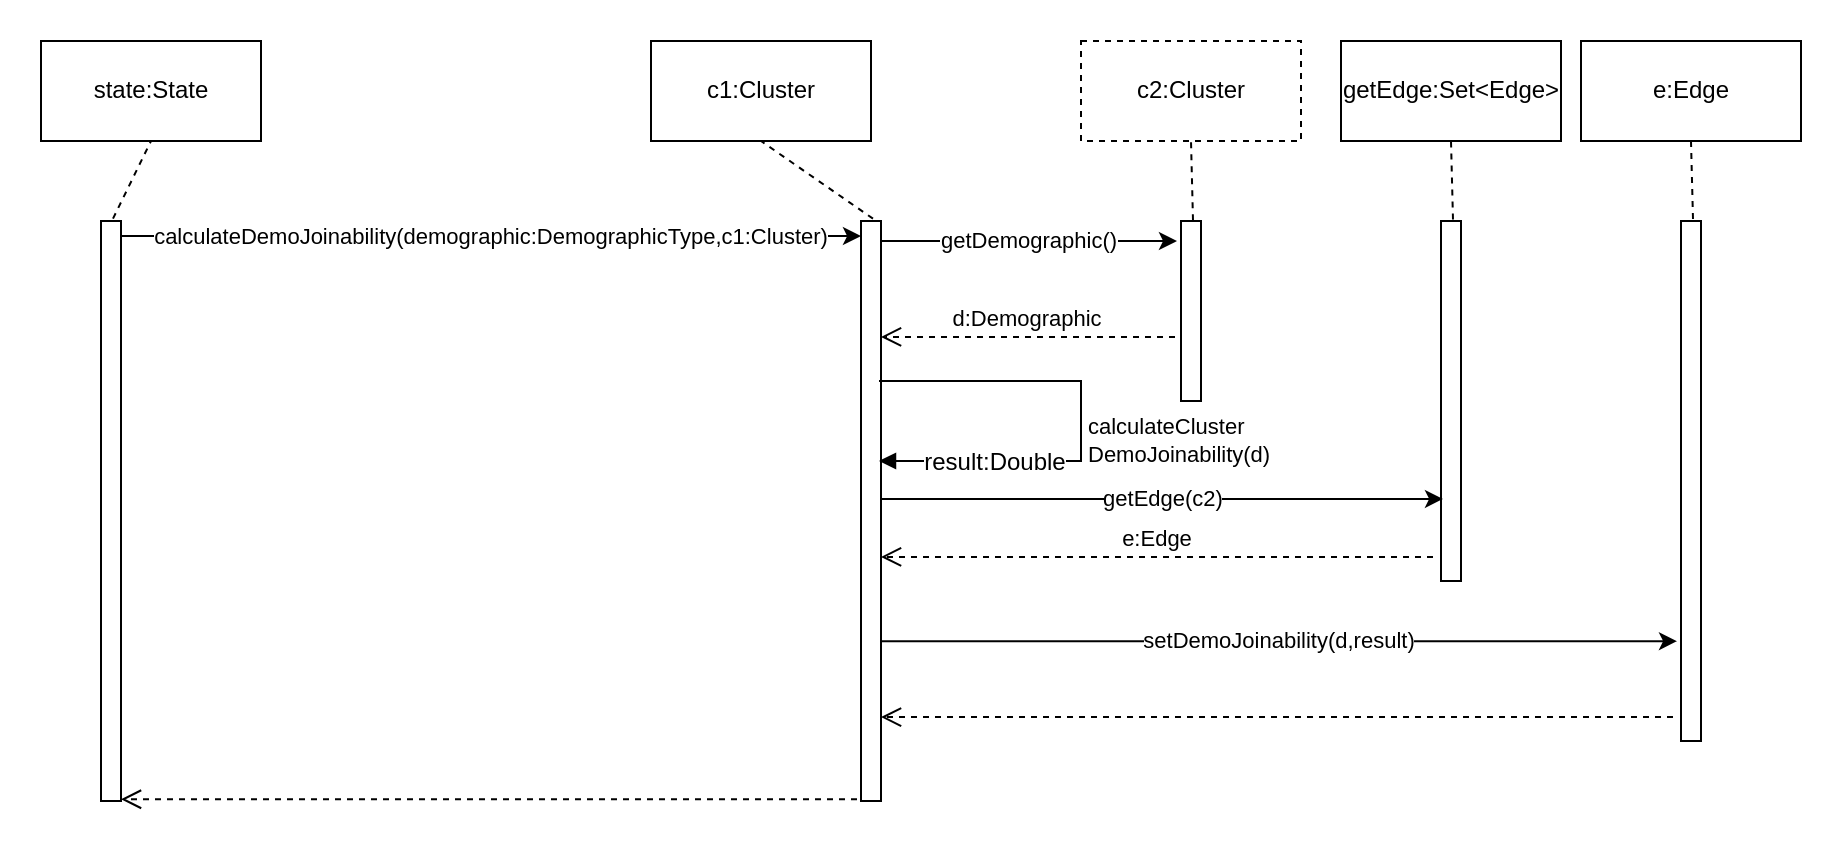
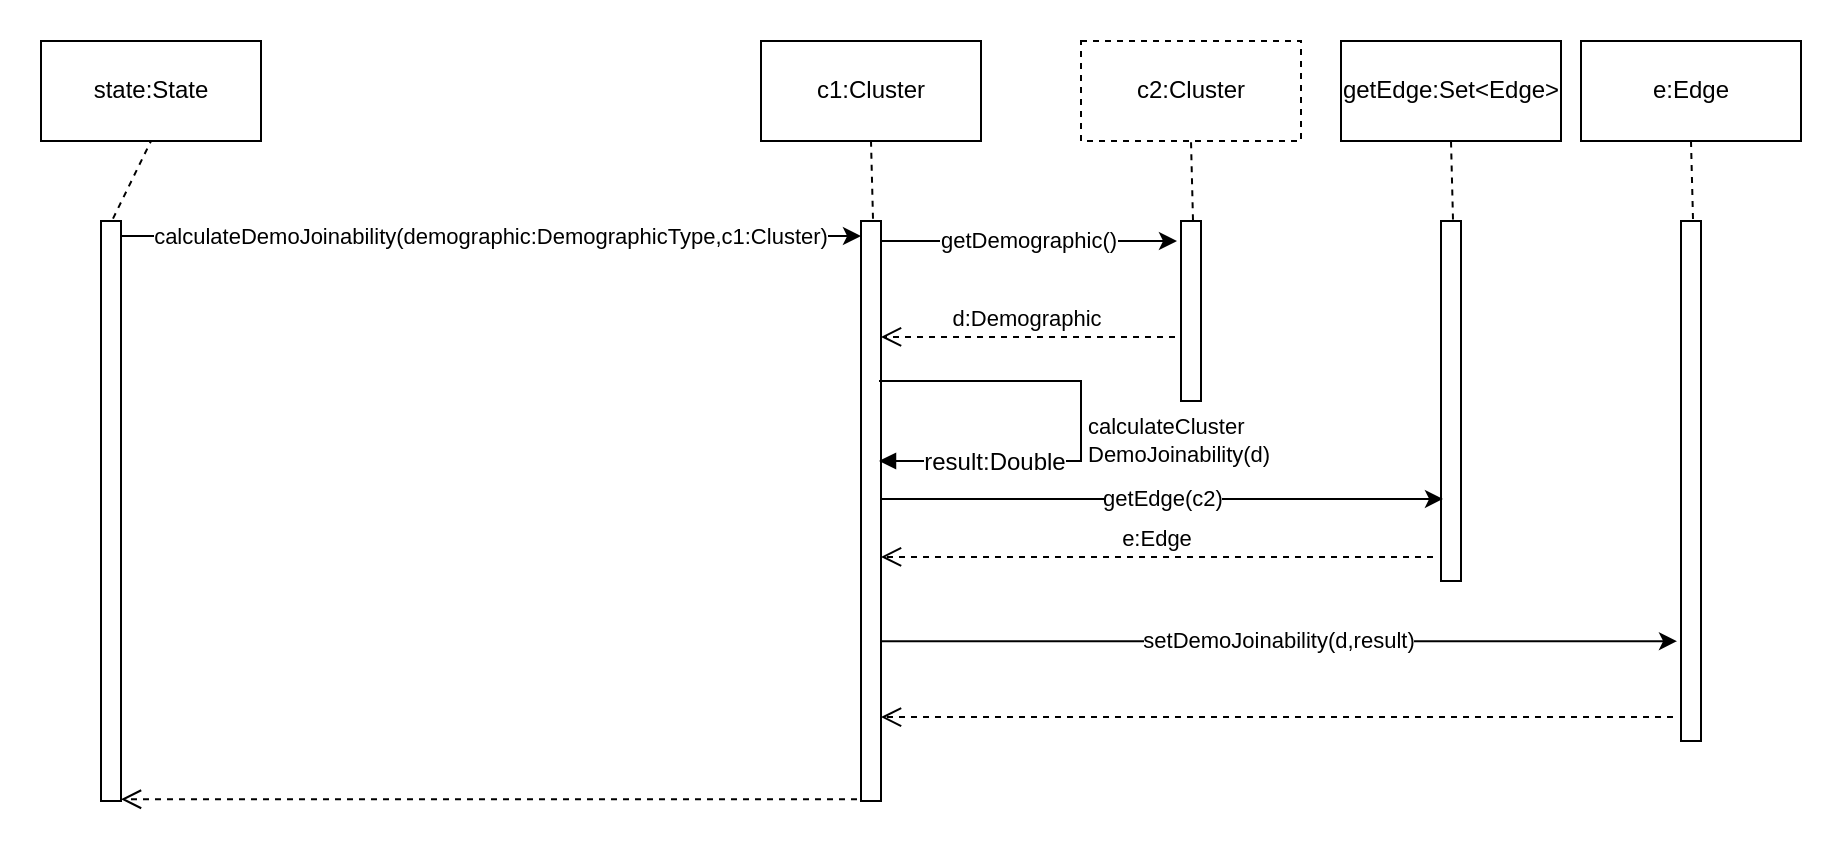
(761, 91) -> (871, 91)
